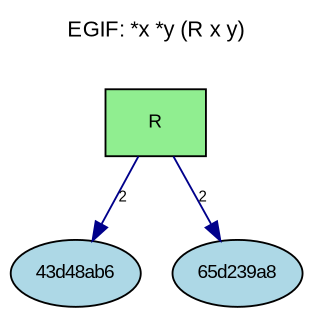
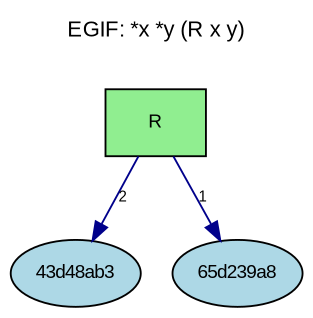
(203, 198) -> (203, 198)
(76, 273) -> (76, 273)
